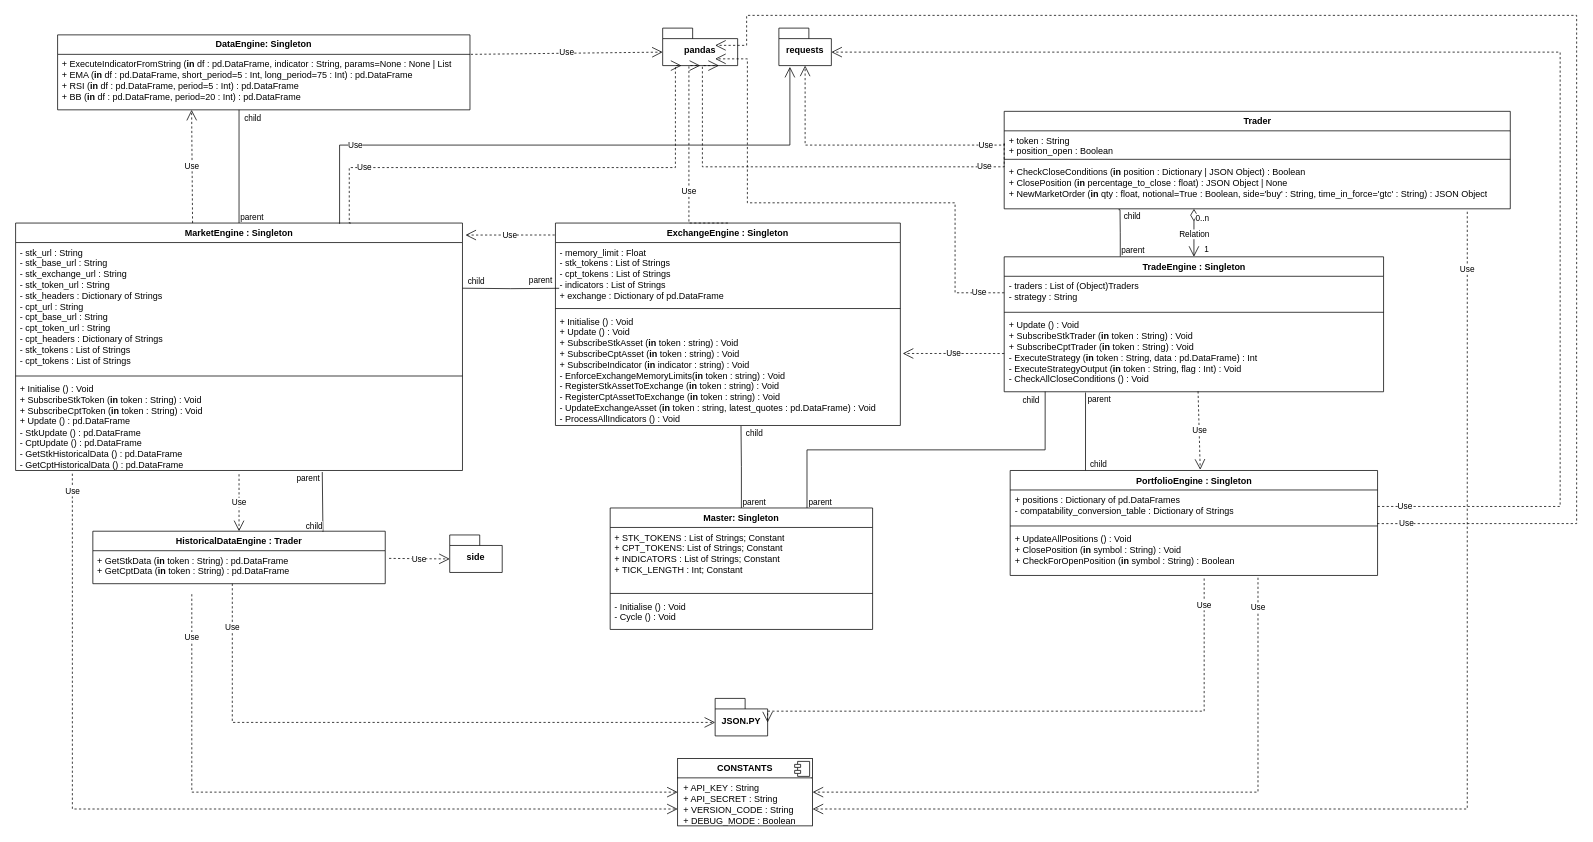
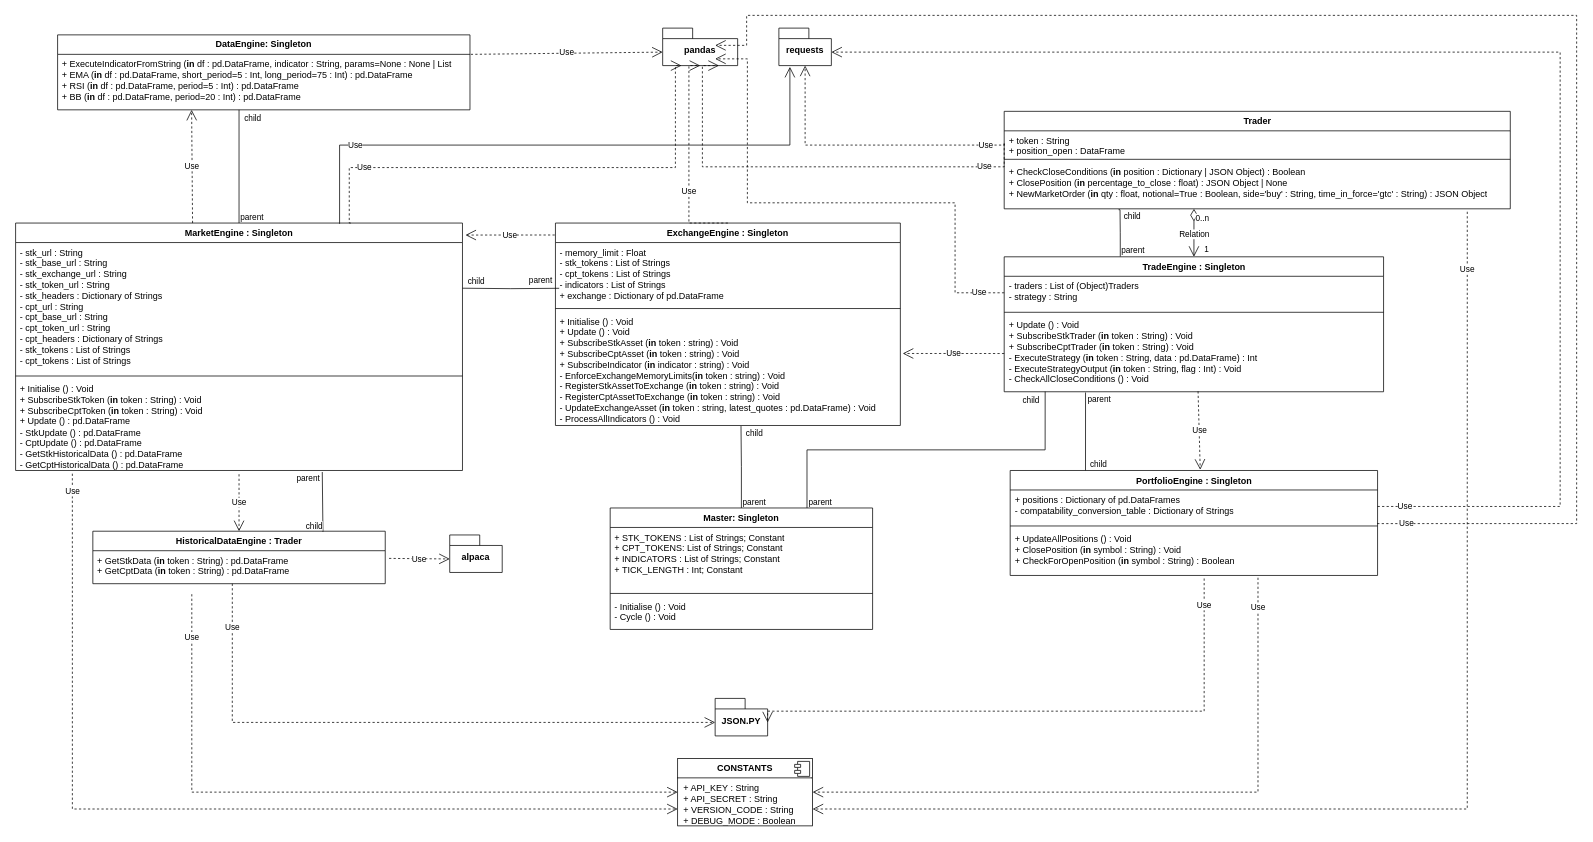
(1064, 147) -> (1070, 147)
(476, 558) -> (476, 558)
